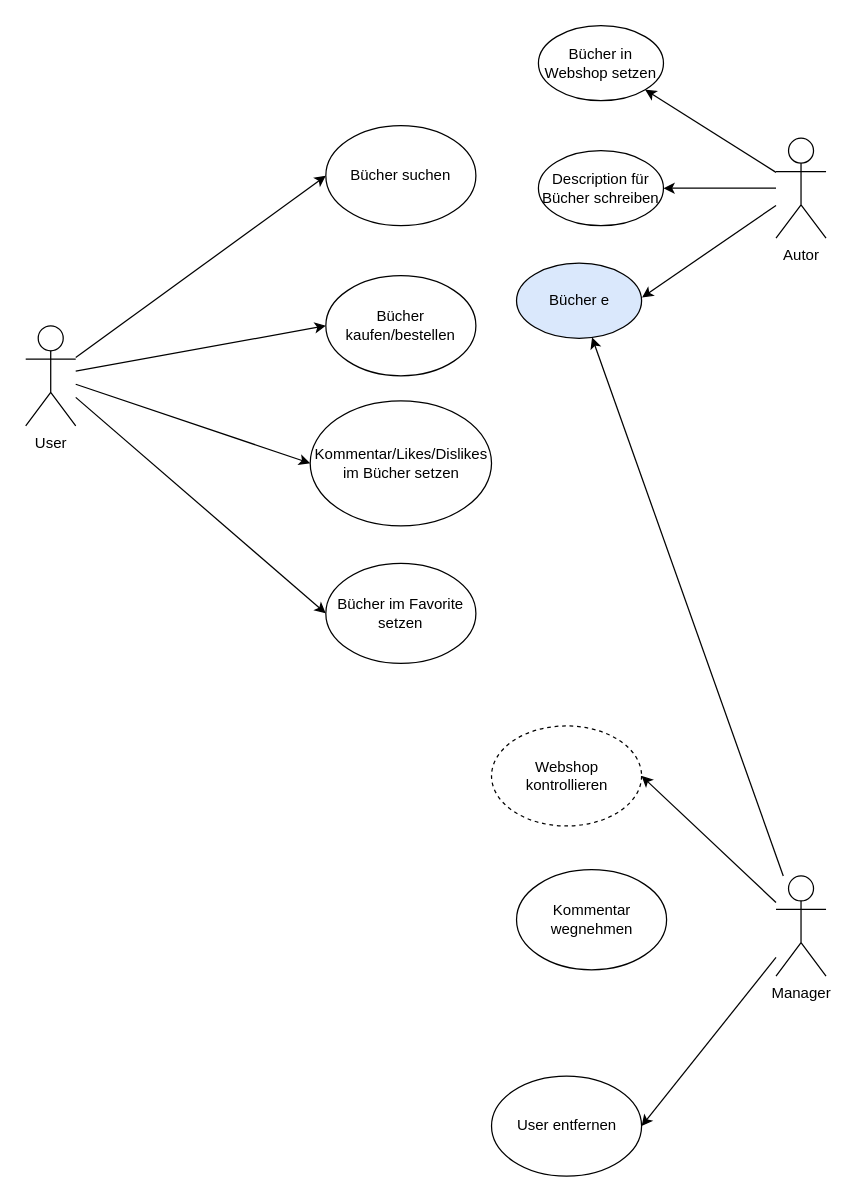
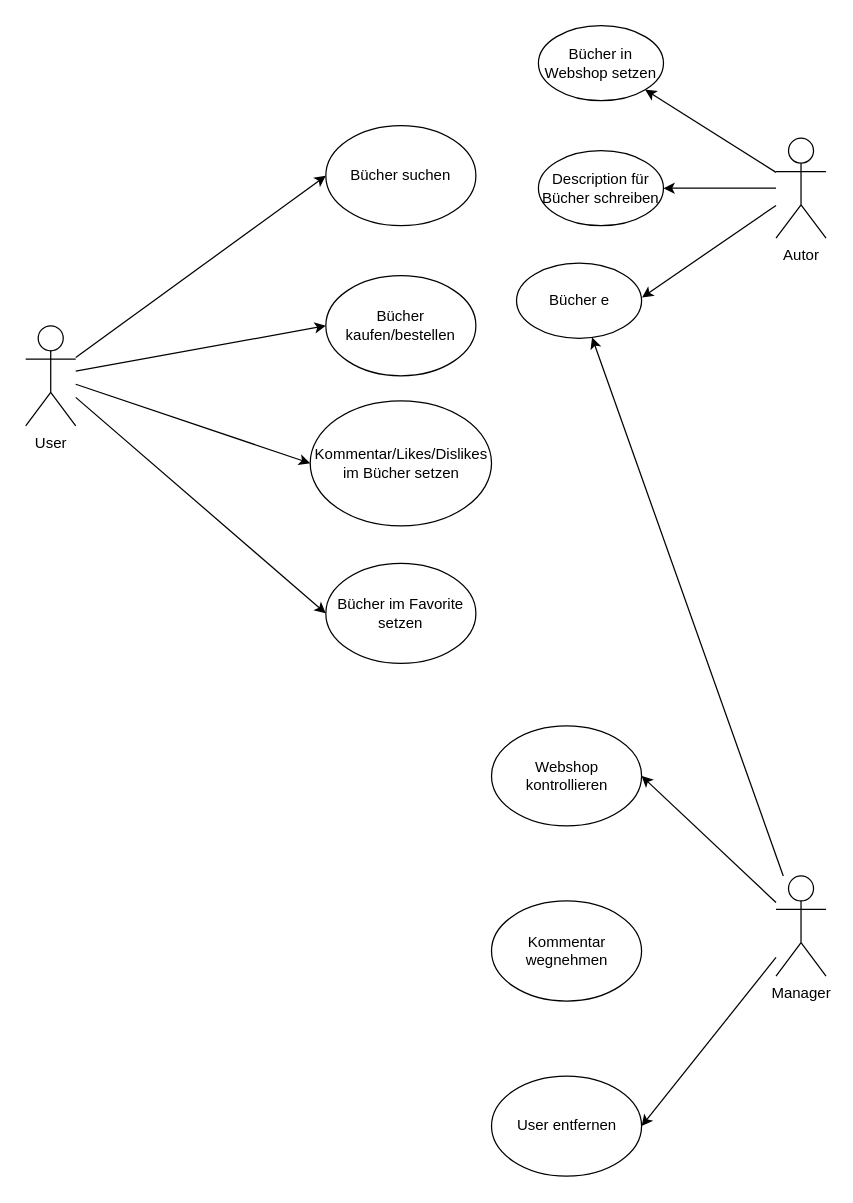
(579, 301) -> (579, 301)
(566, 776) -> (566, 776)
(591, 919) -> (566, 951)
